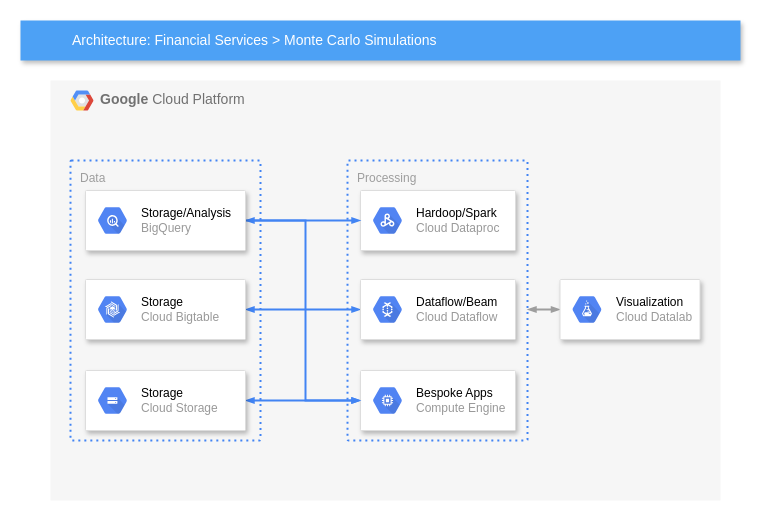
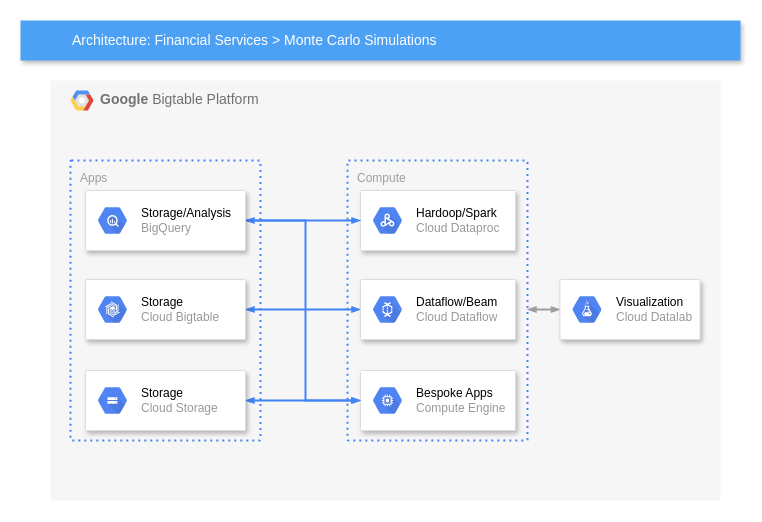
(174, 100) -> (184, 100)
(94, 179) -> (94, 179)
(390, 179) -> (381, 179)
